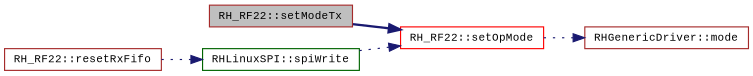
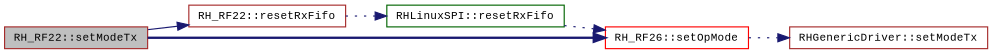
none -> (163, 28)
(472, 38) -> (677, 38)
(667, 38) -> (889, 38)
(281, 60) -> (476, 16)
